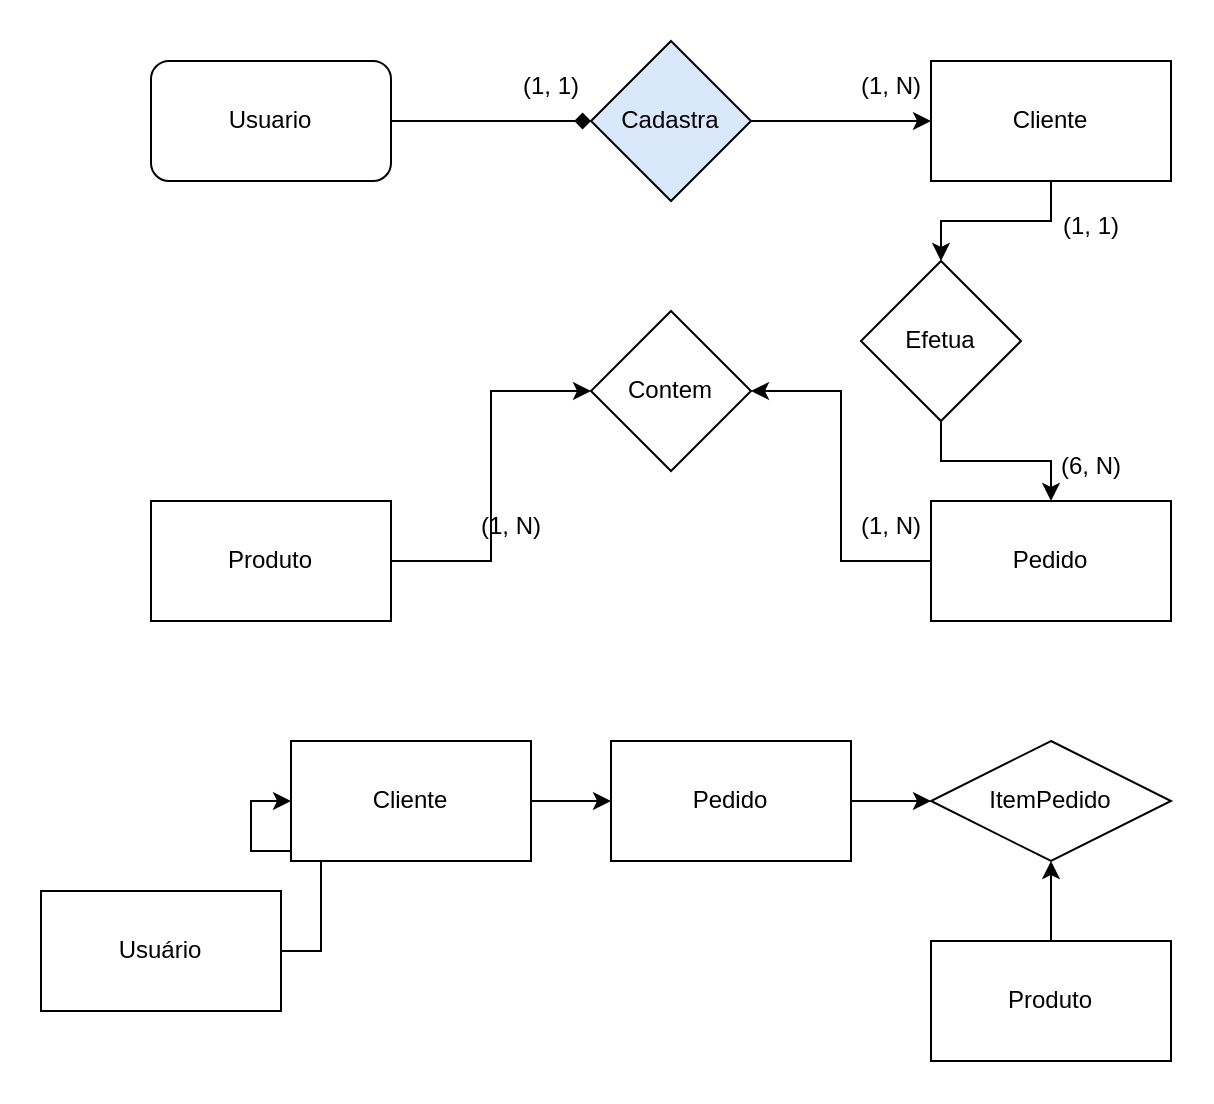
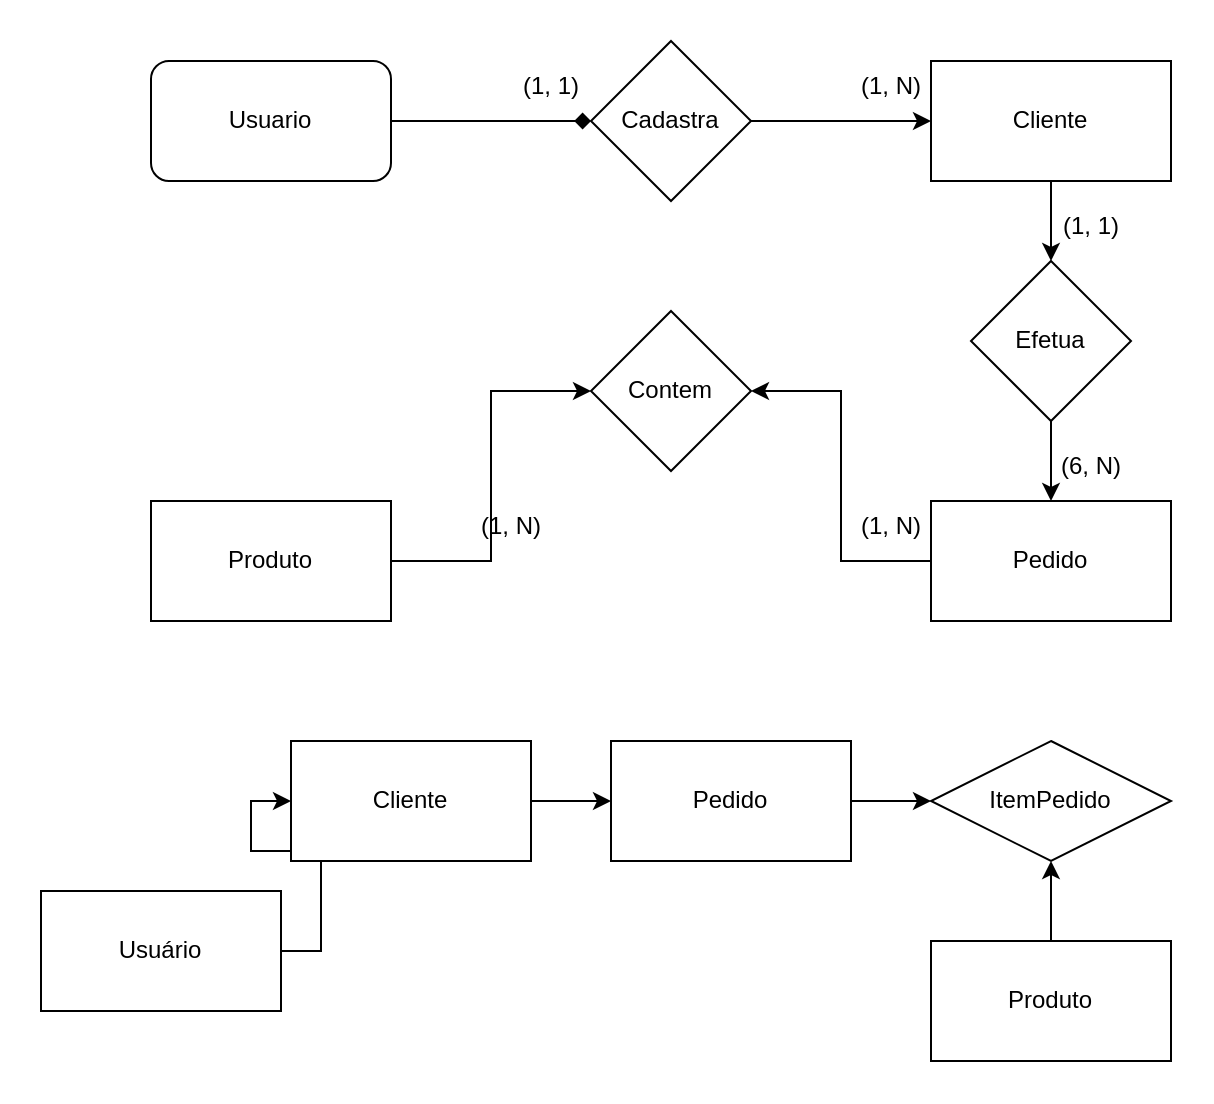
(671, 121) -> (671, 121)
(941, 341) -> (1051, 341)
